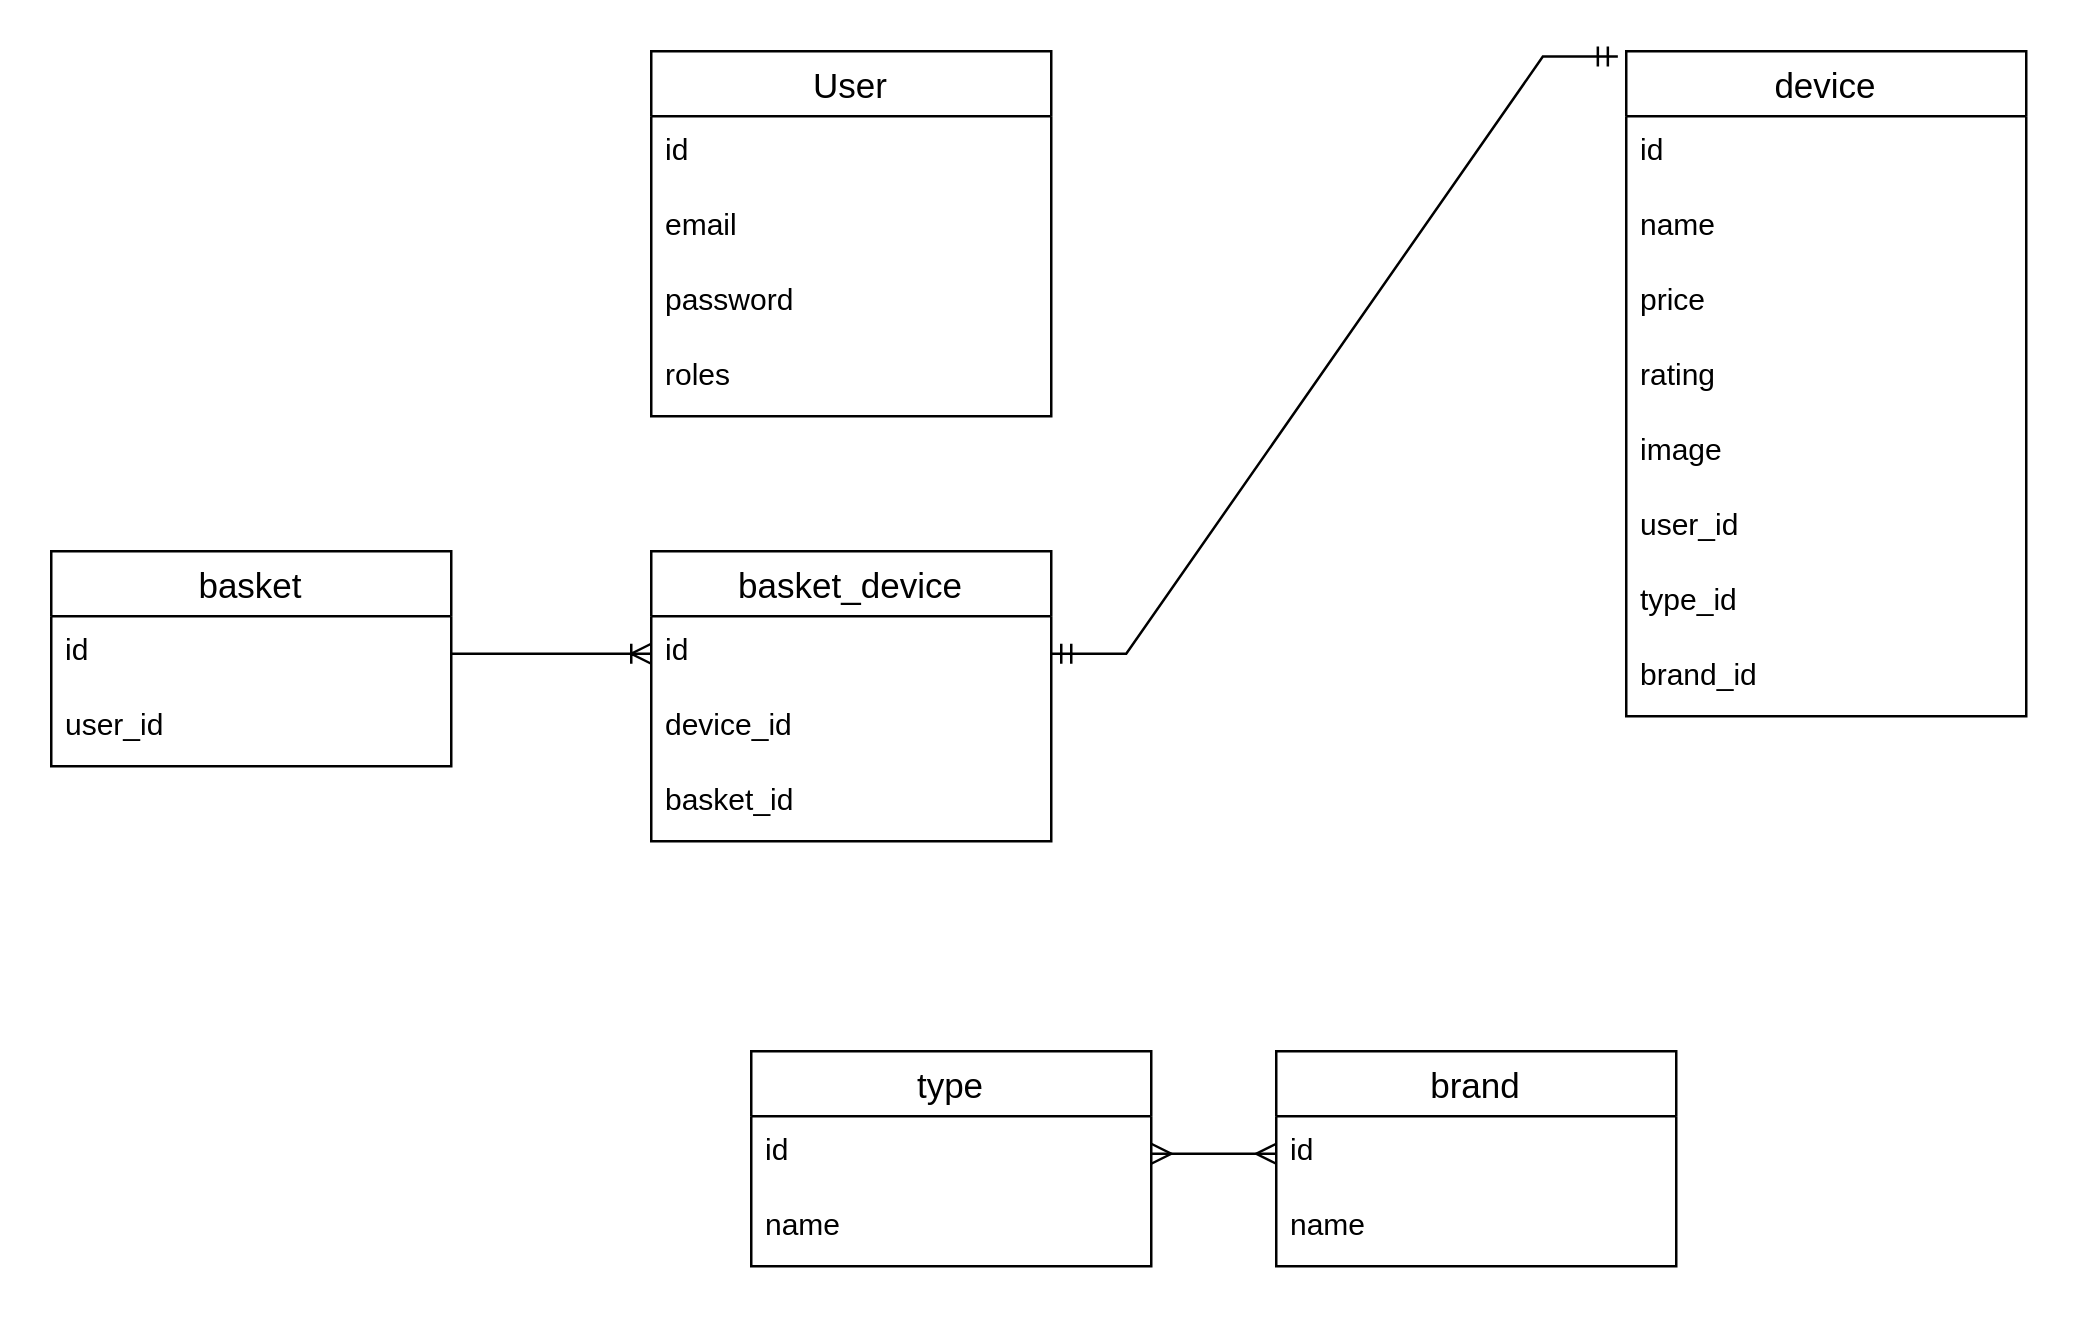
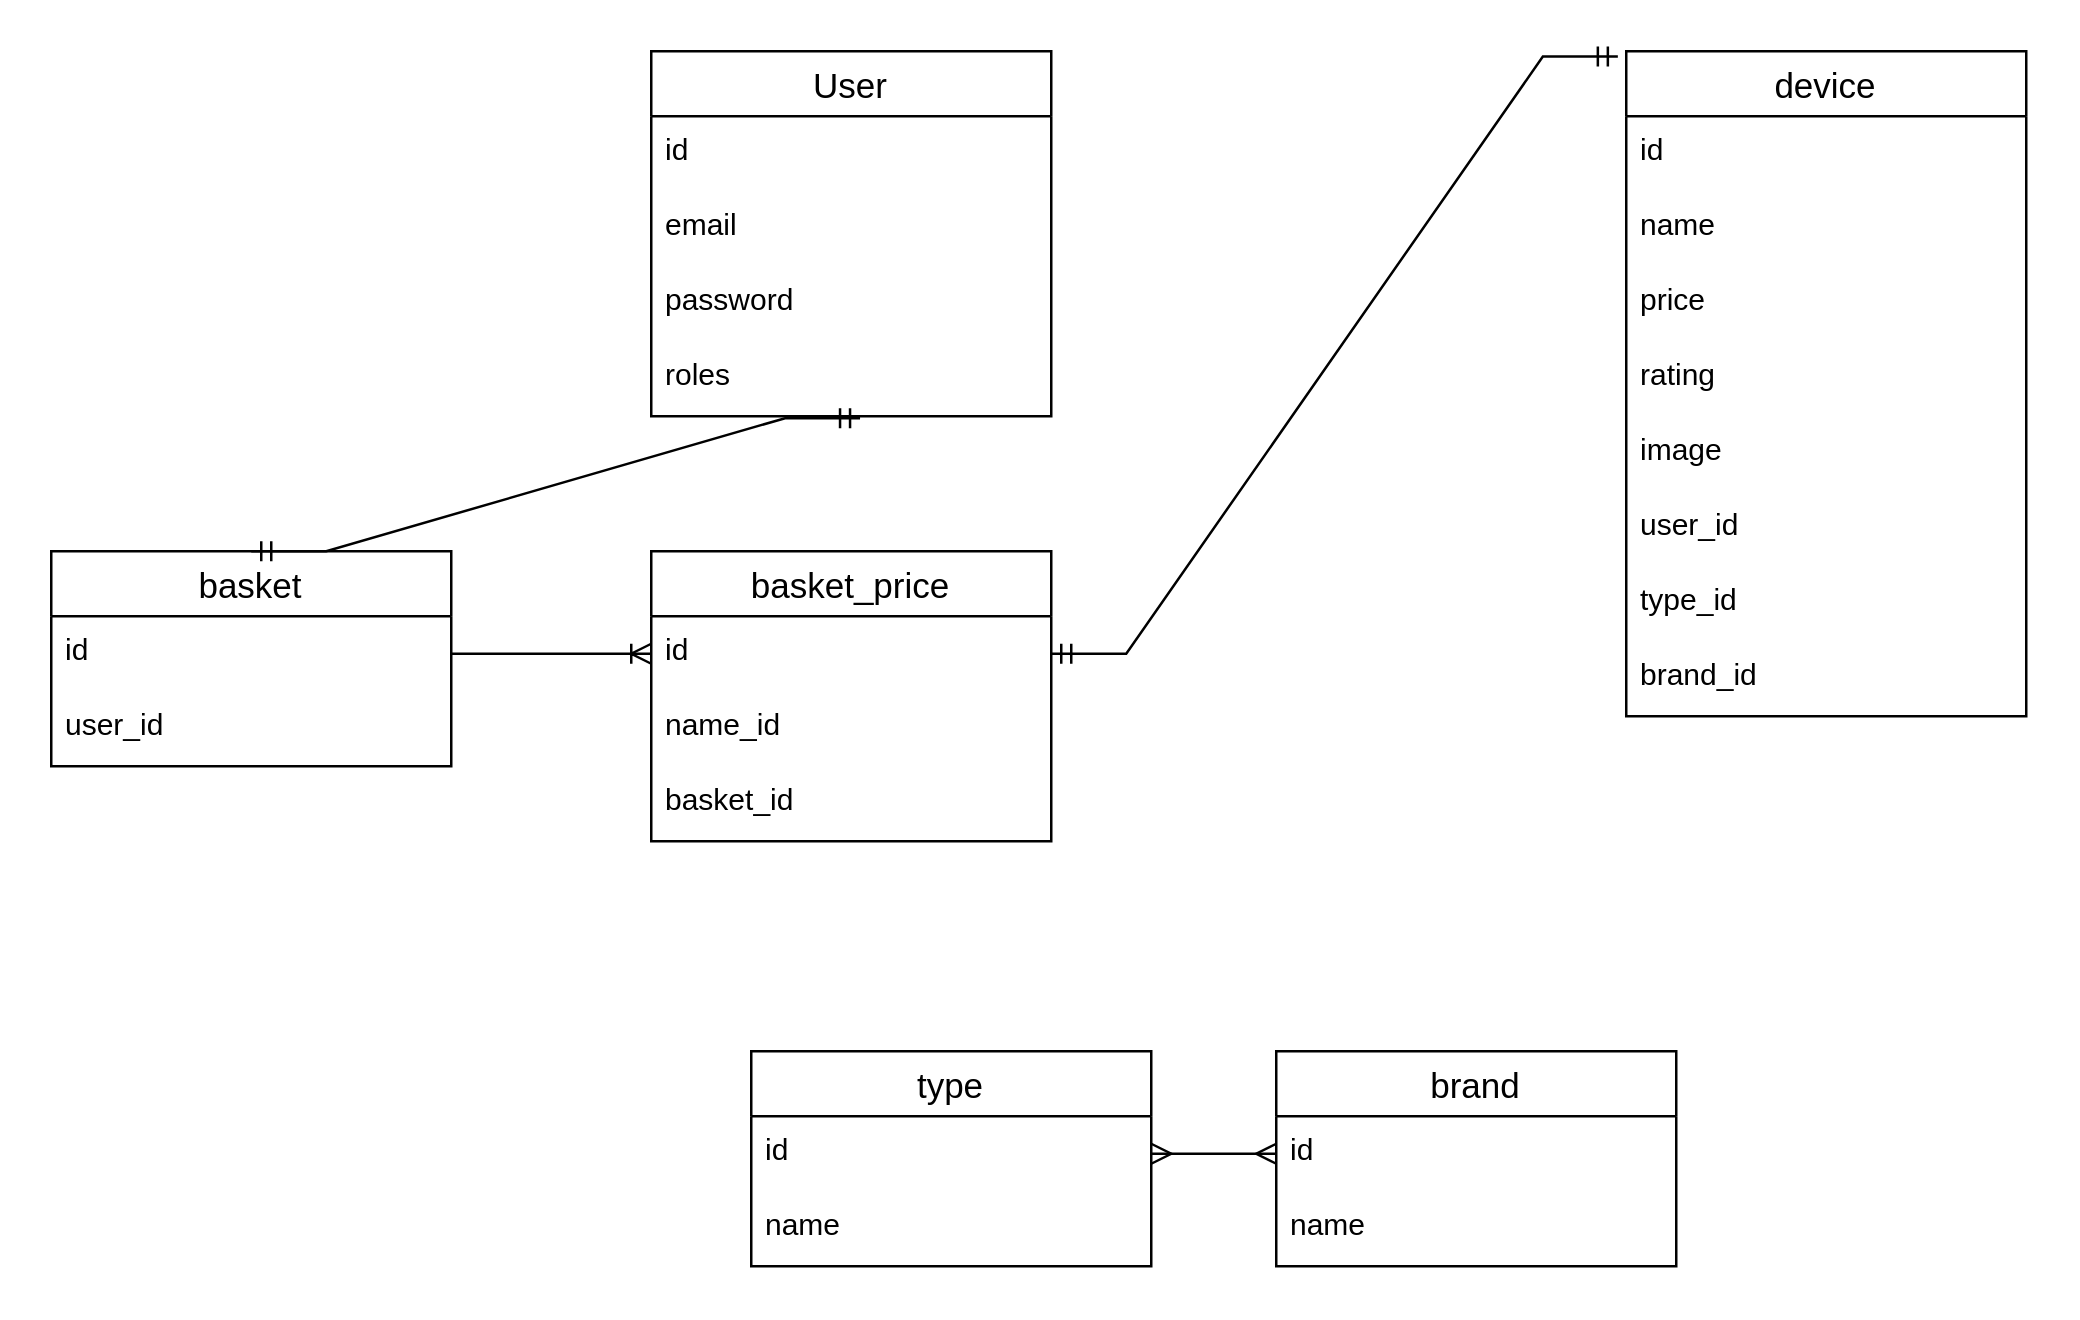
none -> (551, 486)
(850, 586) -> (850, 586)
(733, 725) -> (720, 725)
